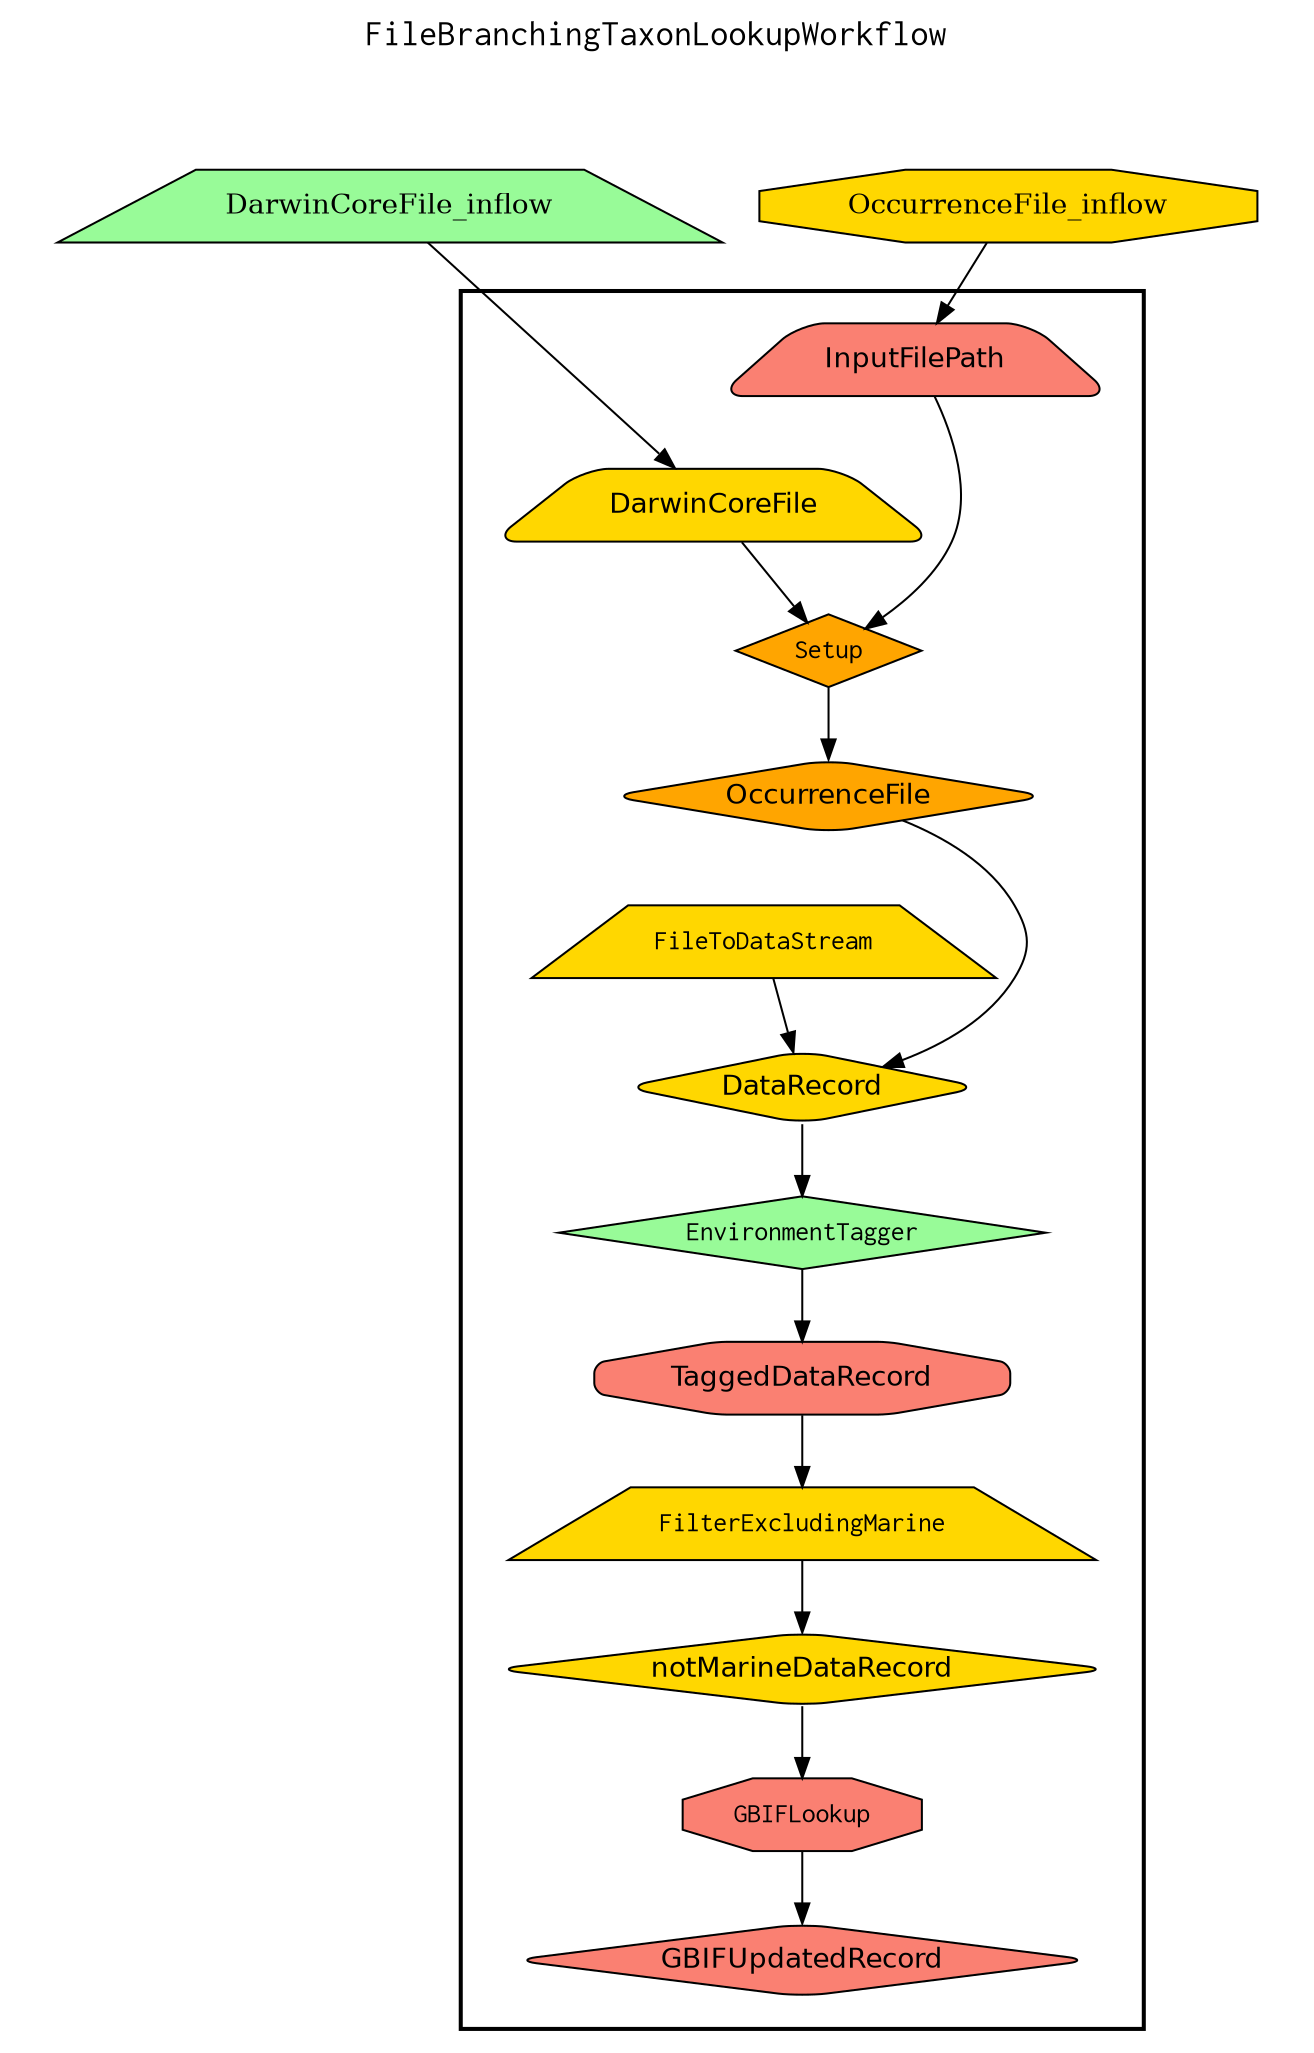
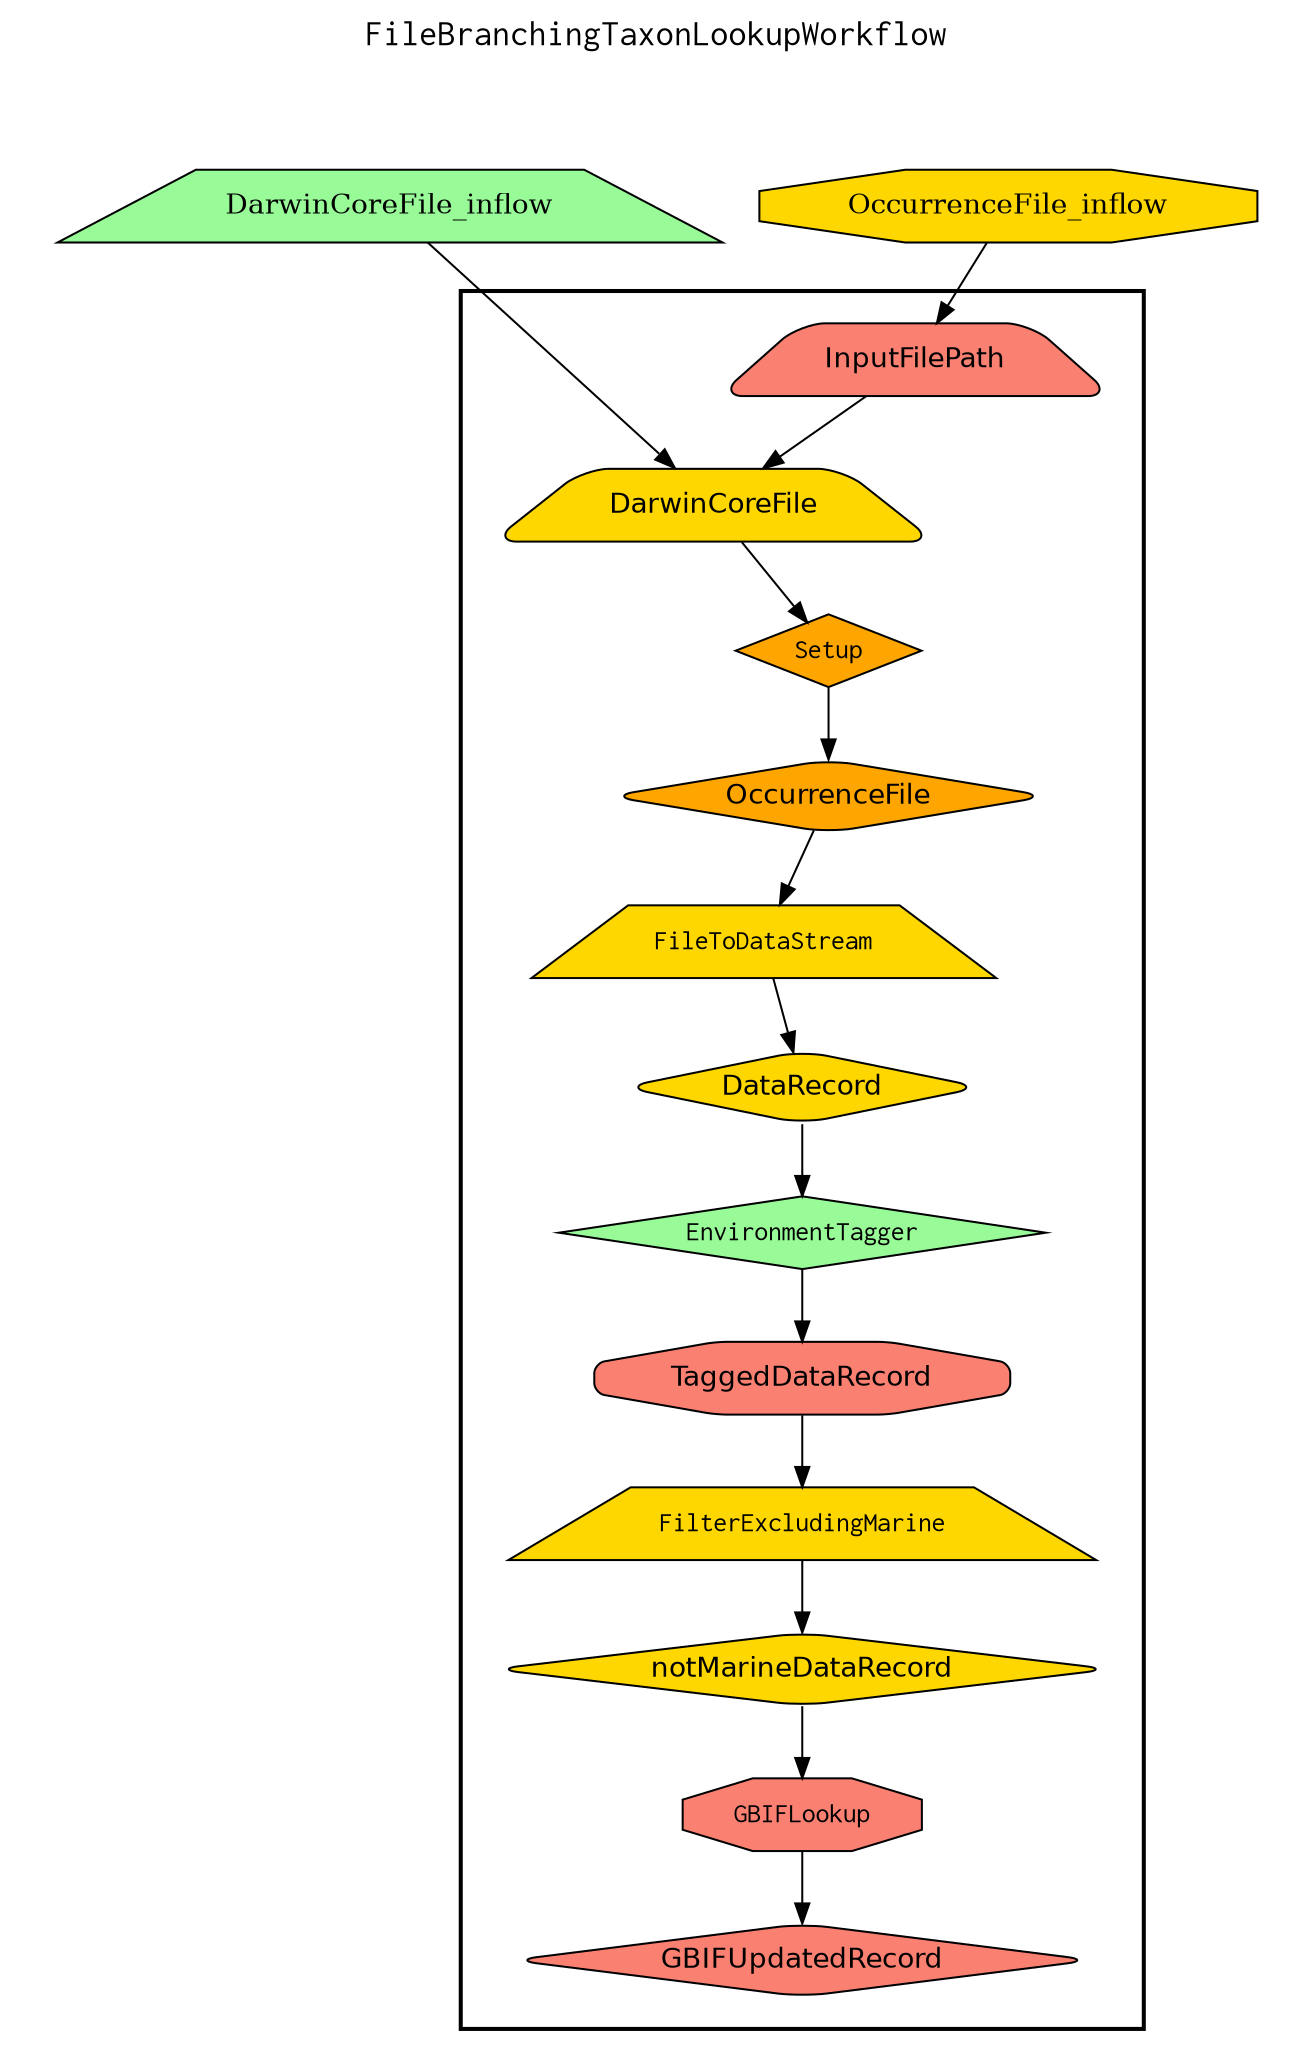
(959, 519) -> (823, 426)
(1027, 941) -> (801, 858)
